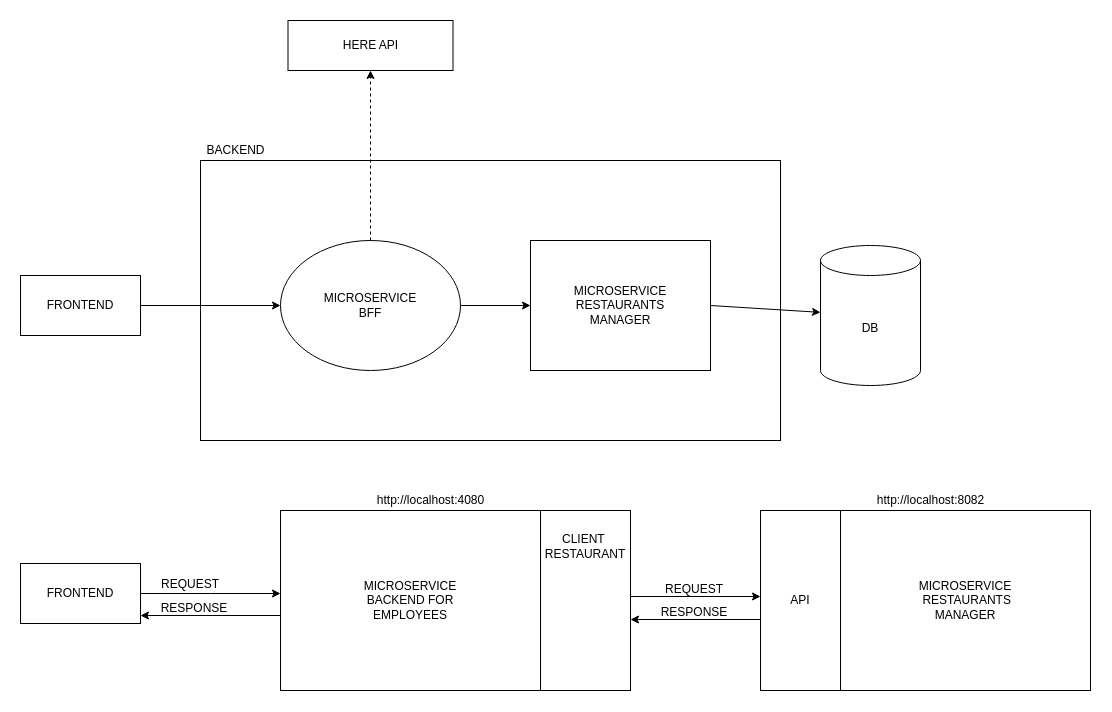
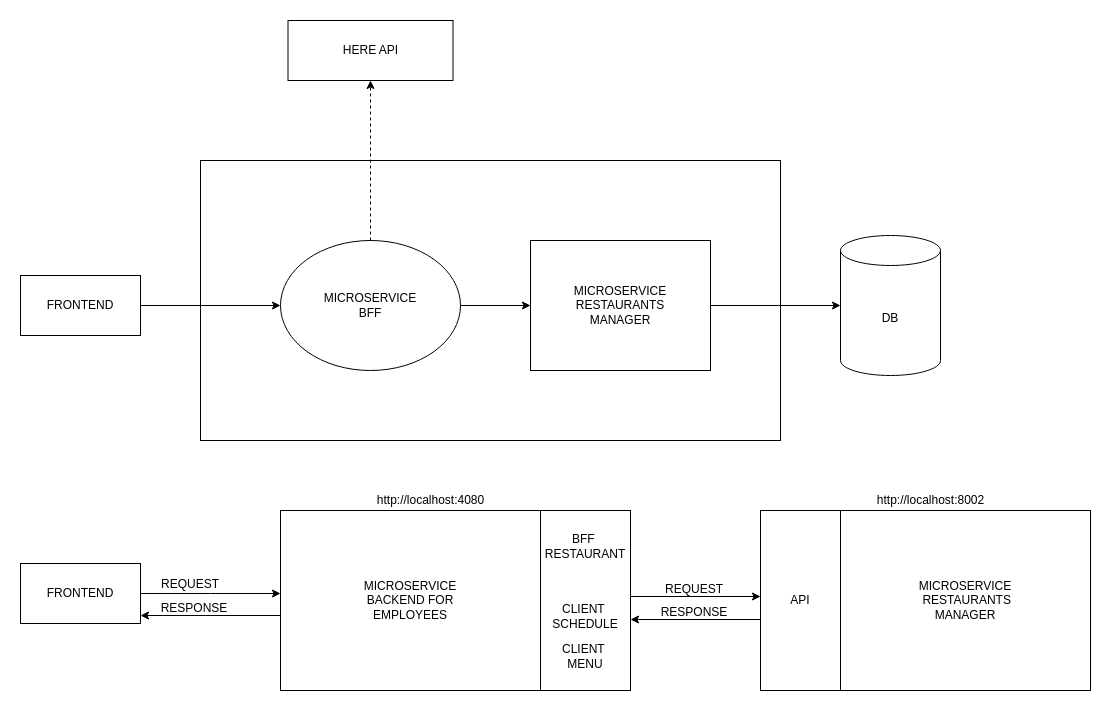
(371, 46) -> (371, 51)
(236, 151) -> none
(871, 316) -> (891, 306)
(931, 501) -> (931, 501)
(586, 547) -> (586, 547)
none -> (586, 617)
none -> (586, 657)
